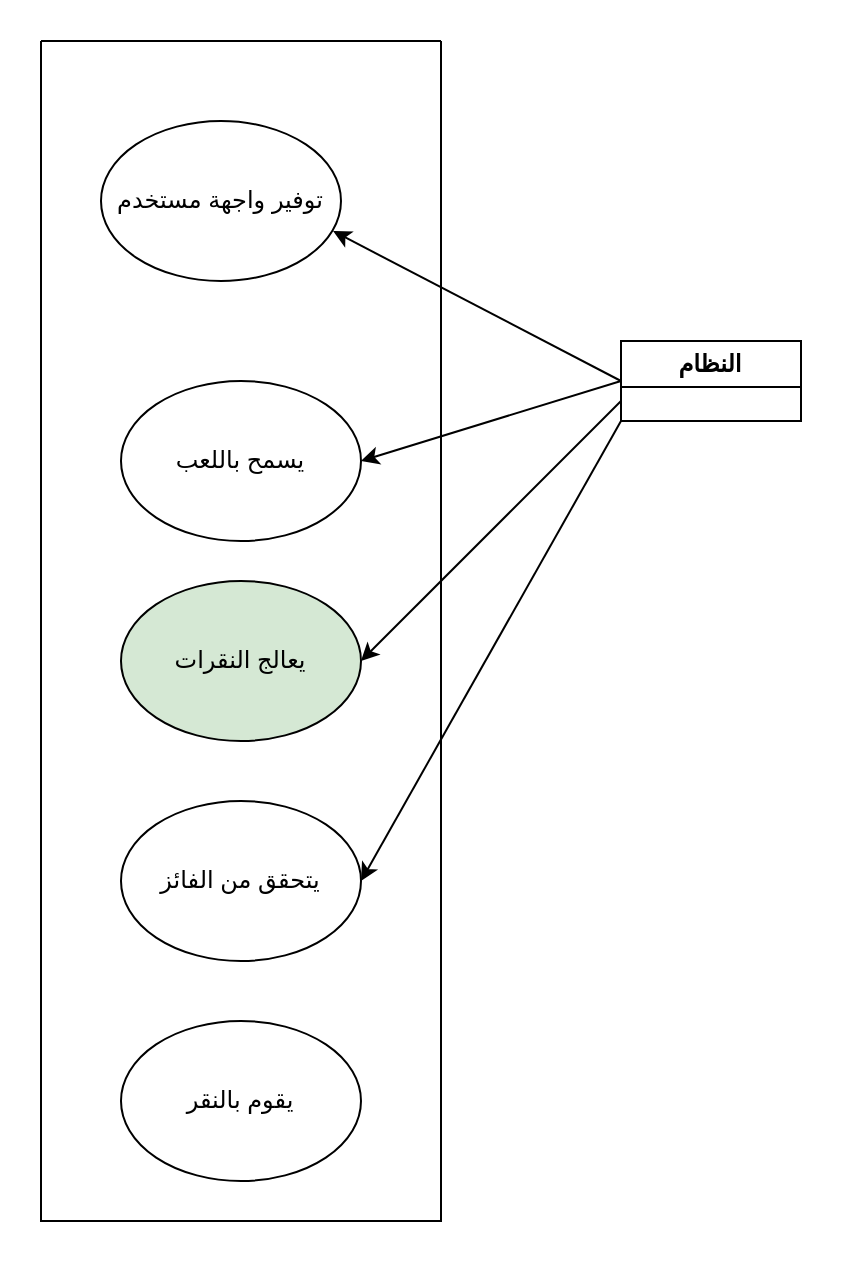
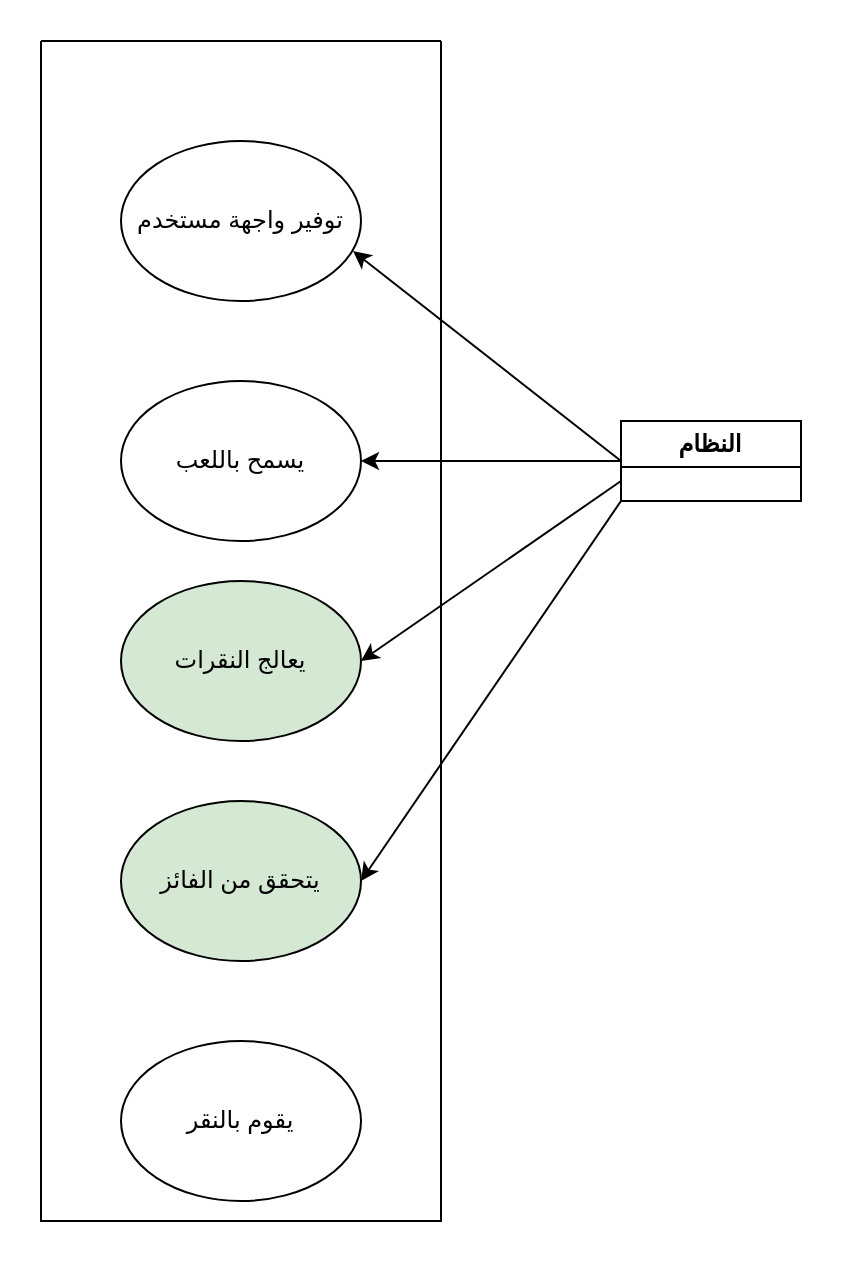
(221, 201) -> (241, 221)
(711, 381) -> (711, 461)
(241, 881) -> (241, 881)
(241, 1101) -> (241, 1121)
